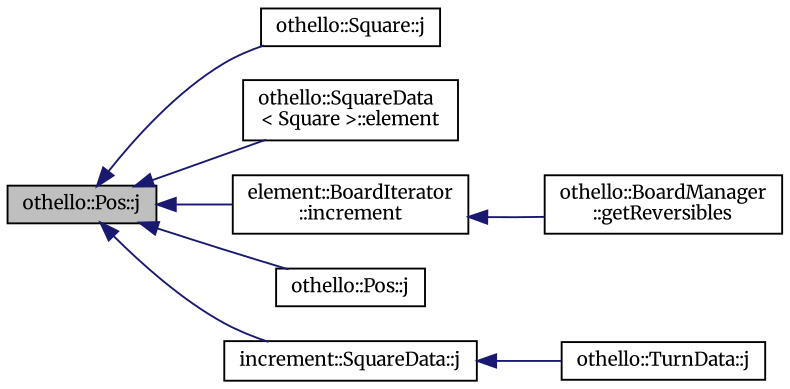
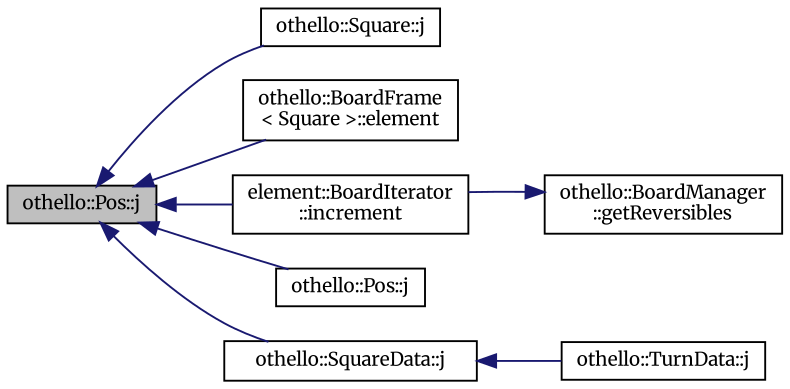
(351, 110) -> (351, 110)
(516, 217) -> (497, 192)
(351, 361) -> (351, 361)
